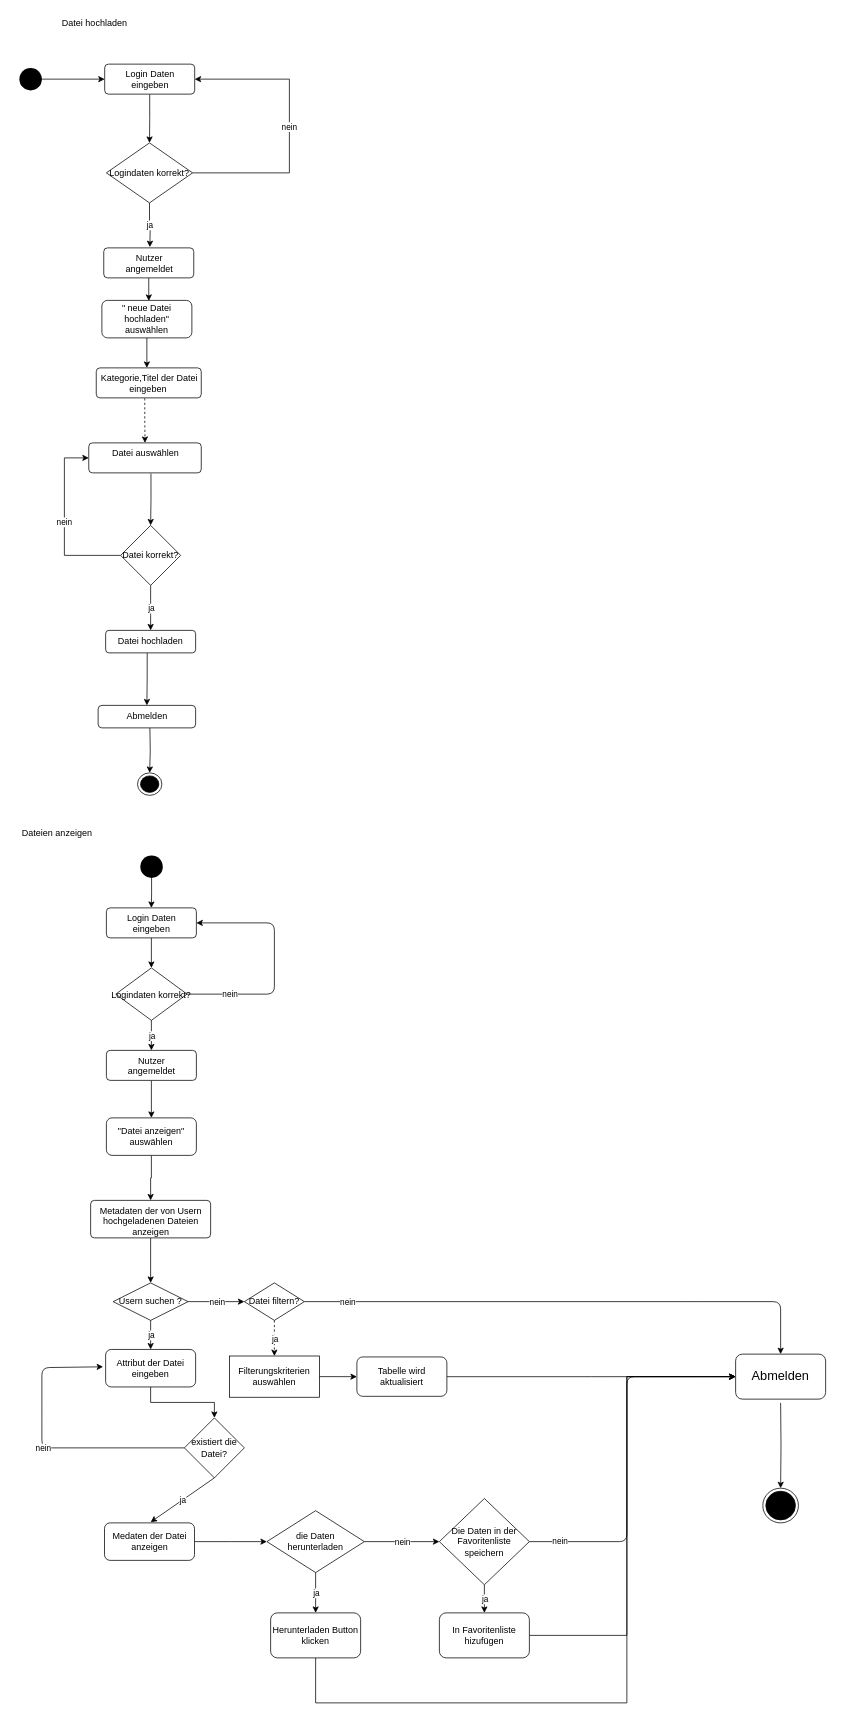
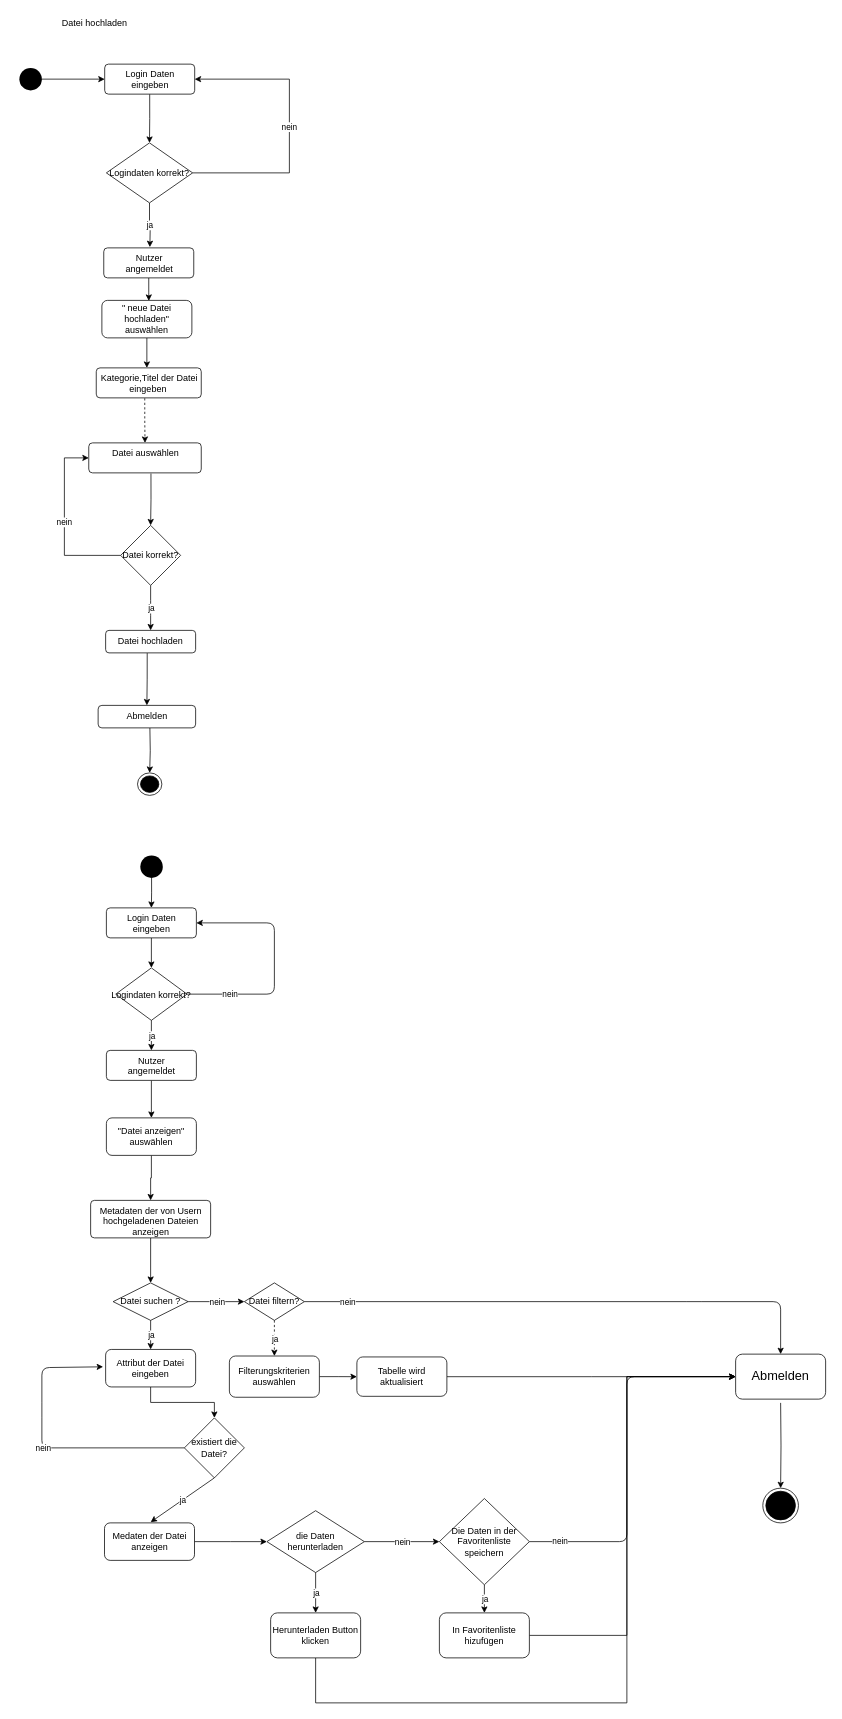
(57, 833) -> none
(150, 1302) -> (150, 1302)
(274, 1377) -> (274, 1377)
